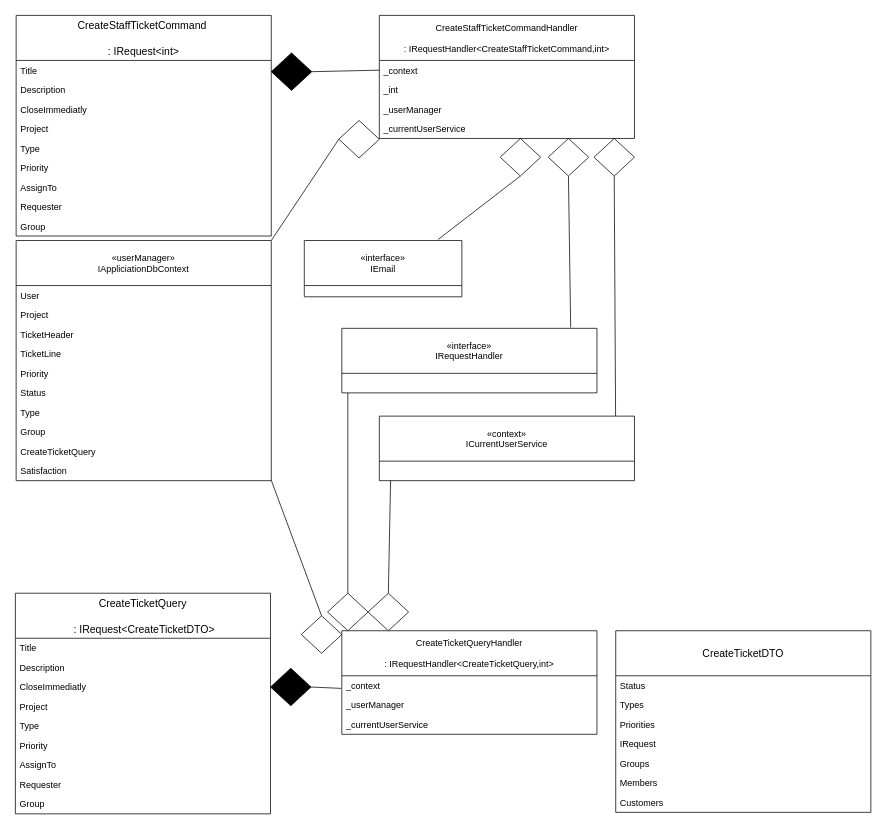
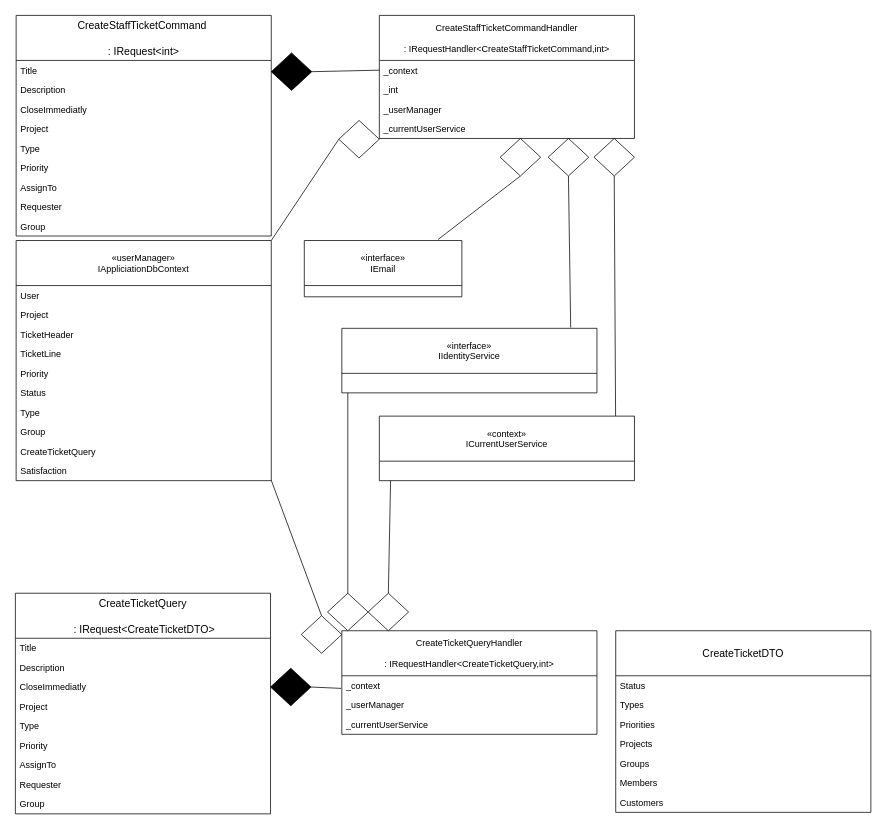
(469, 346) -> (469, 346)
(640, 744) -> (640, 744)
